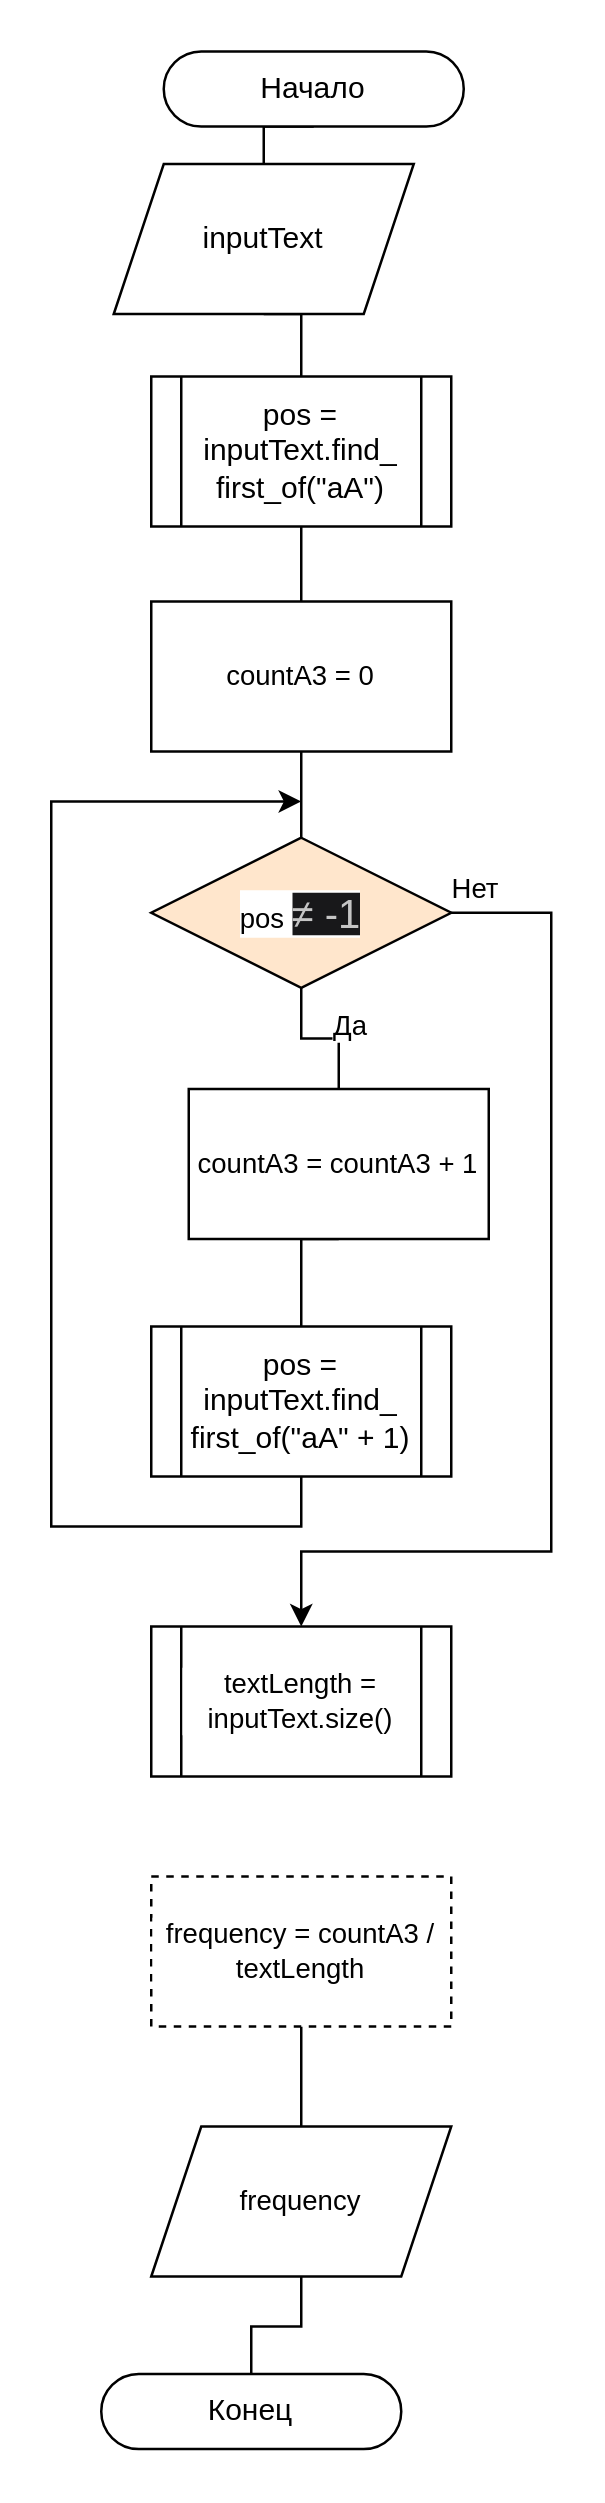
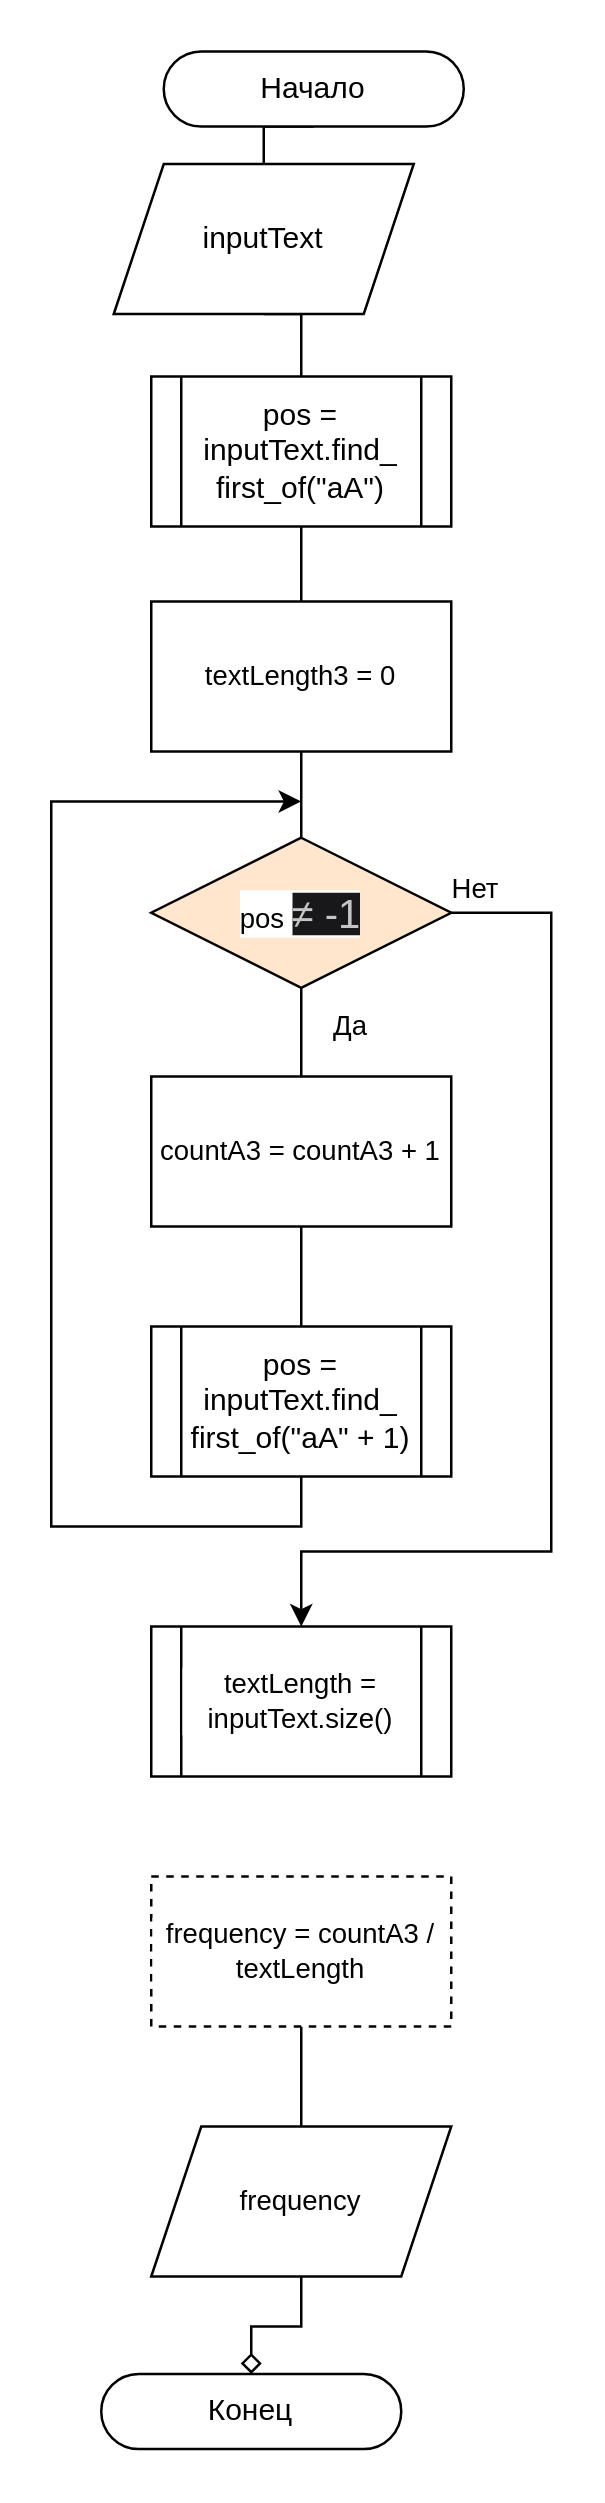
(301, 676) -> (301, 676)
(339, 1164) -> (301, 1151)
(251, 2363) -> (251, 2353)
